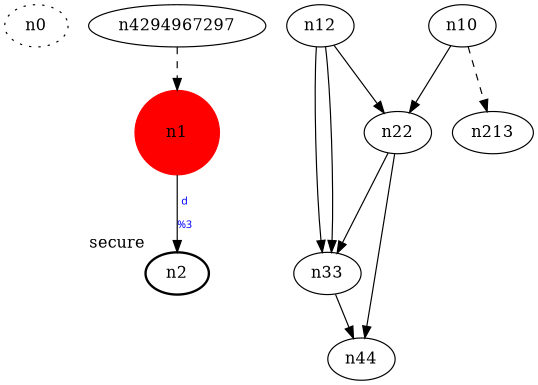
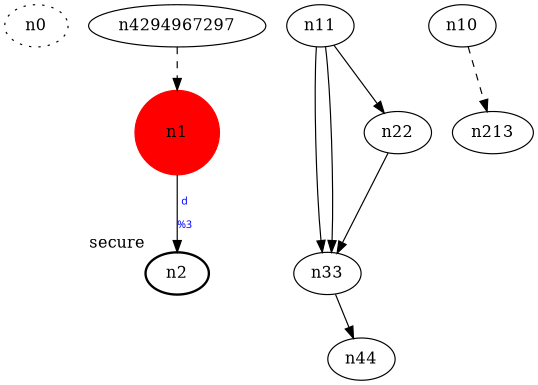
(320, 26) -> (320, 26)
(433, 74) -> none
(381, 240) -> none
